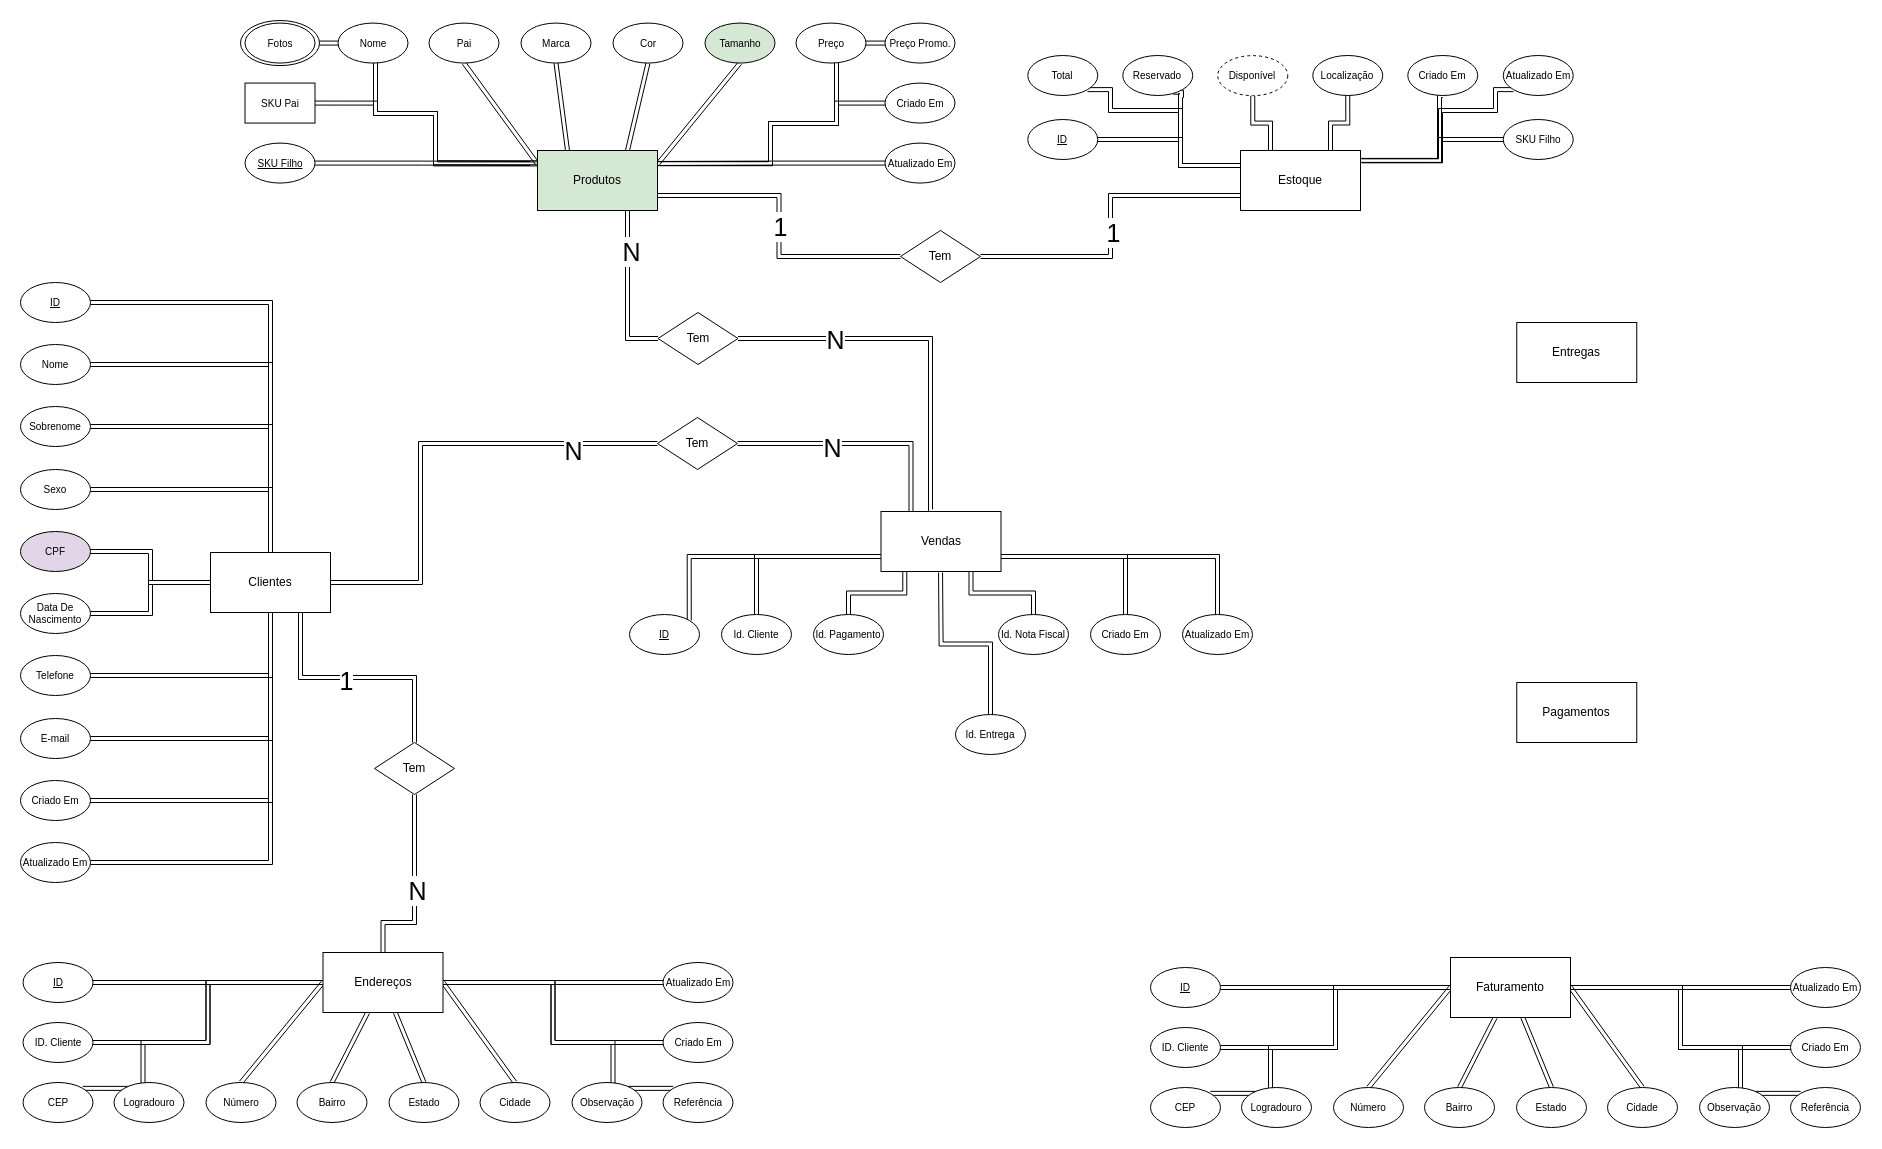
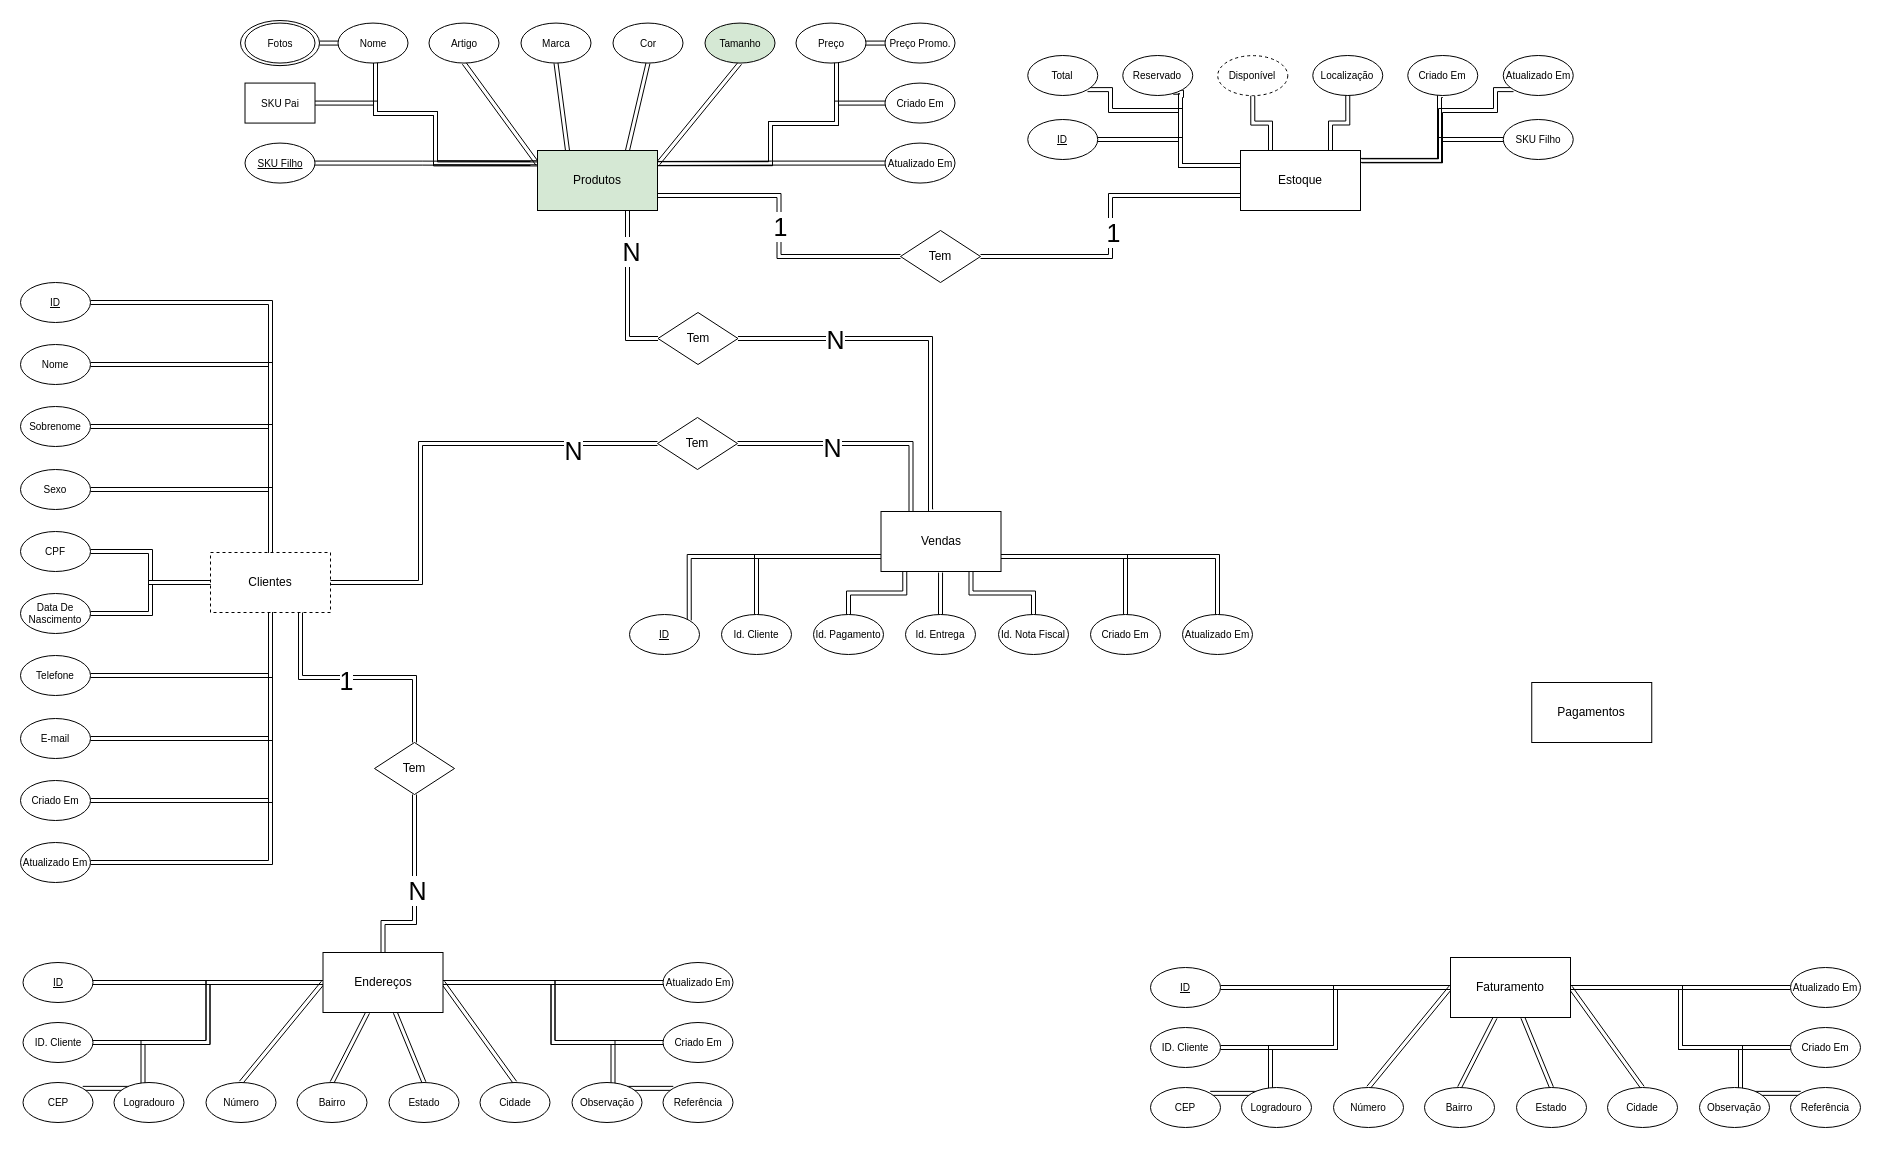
(465, 44) -> (465, 44)
(1577, 353) -> none
(56, 552) -> (56, 552)
(271, 583) -> (271, 583)
(1577, 713) -> (1592, 713)
(991, 735) -> (941, 635)
